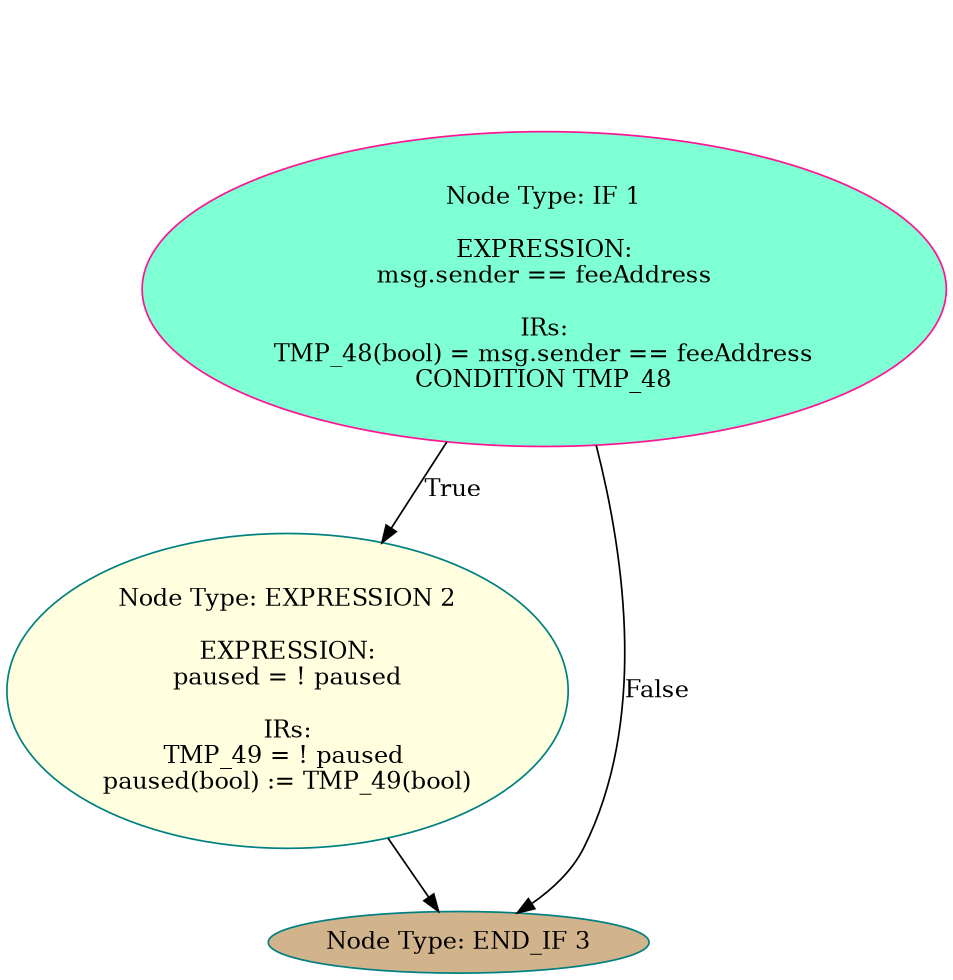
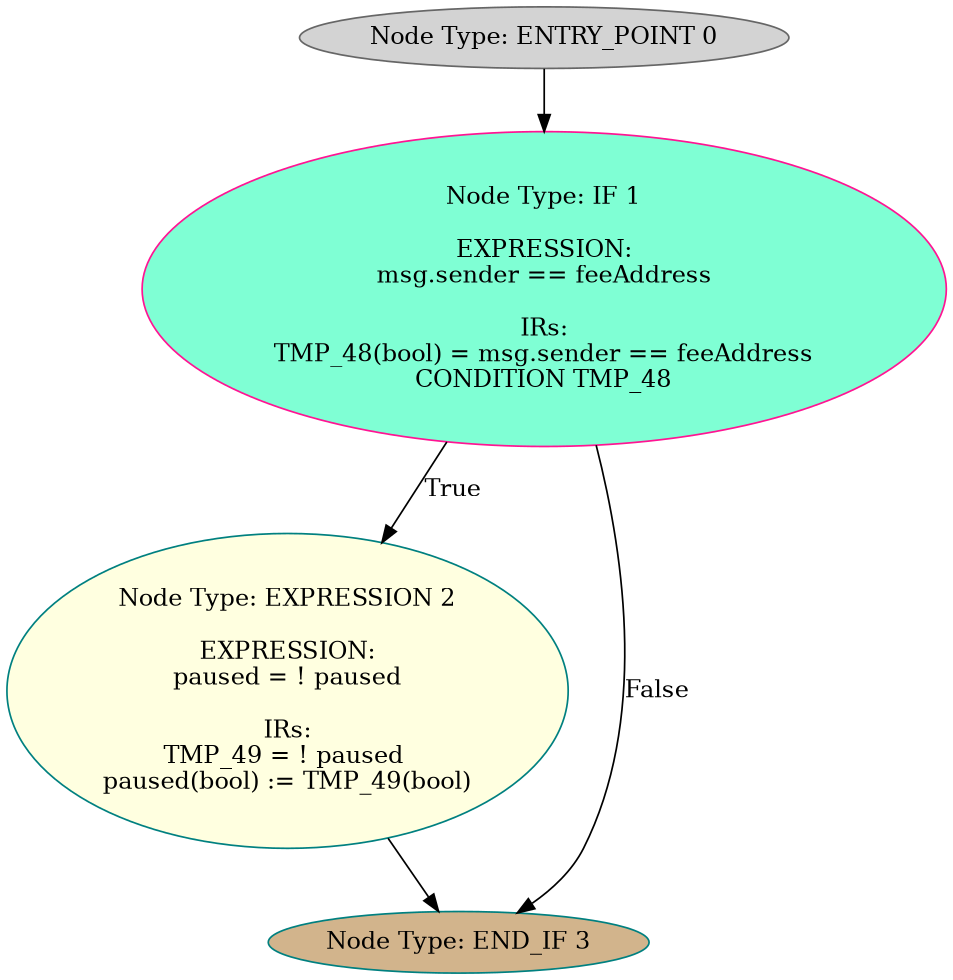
none -> (544, 38)
